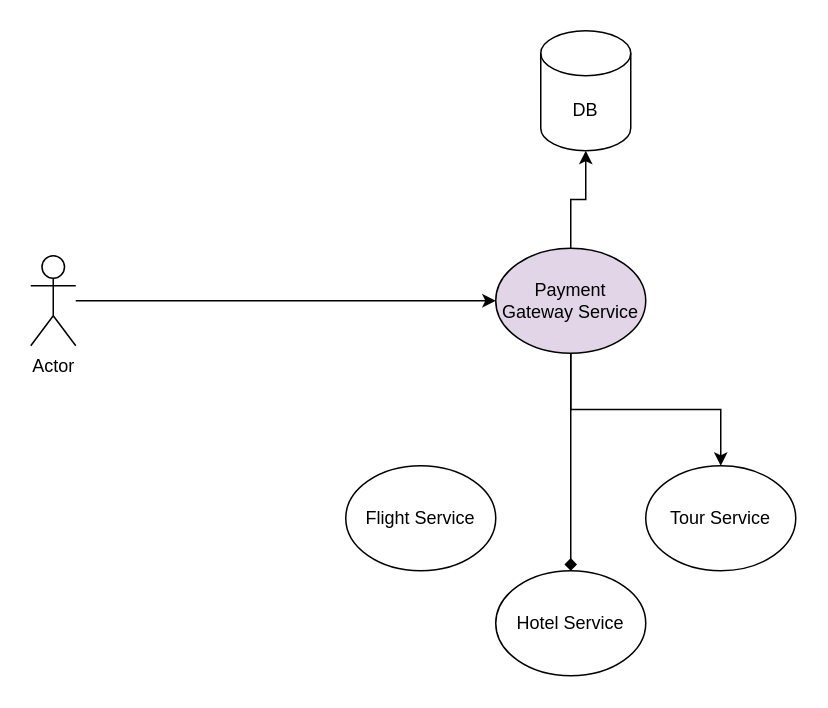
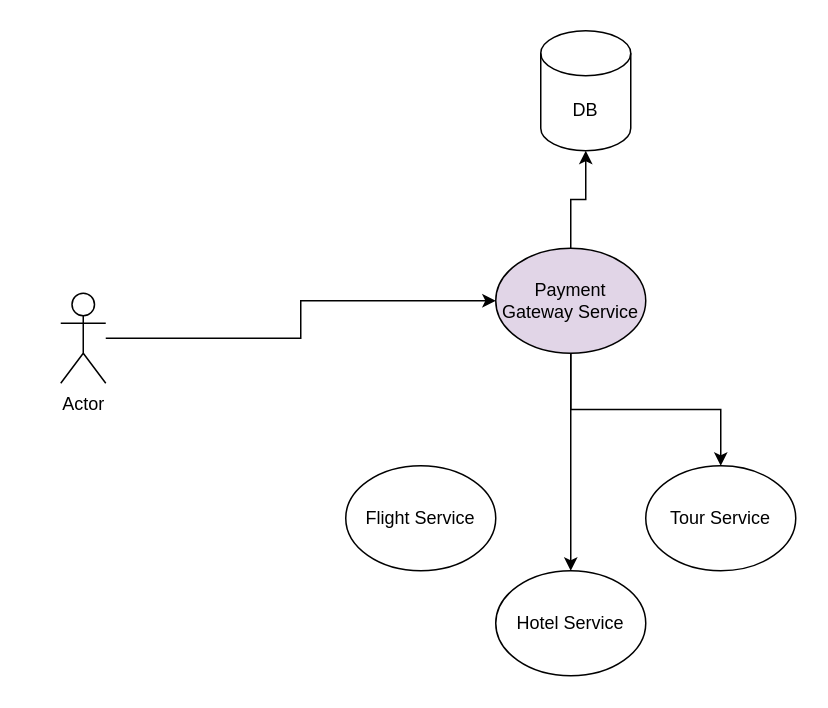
(53, 301) -> (83, 338)
(571, 558) -> (571, 559)
